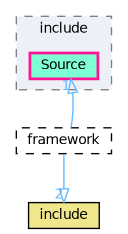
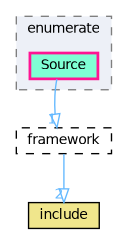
(64, 29) -> (64, 29)
(73, 110) -> (55, 98)
